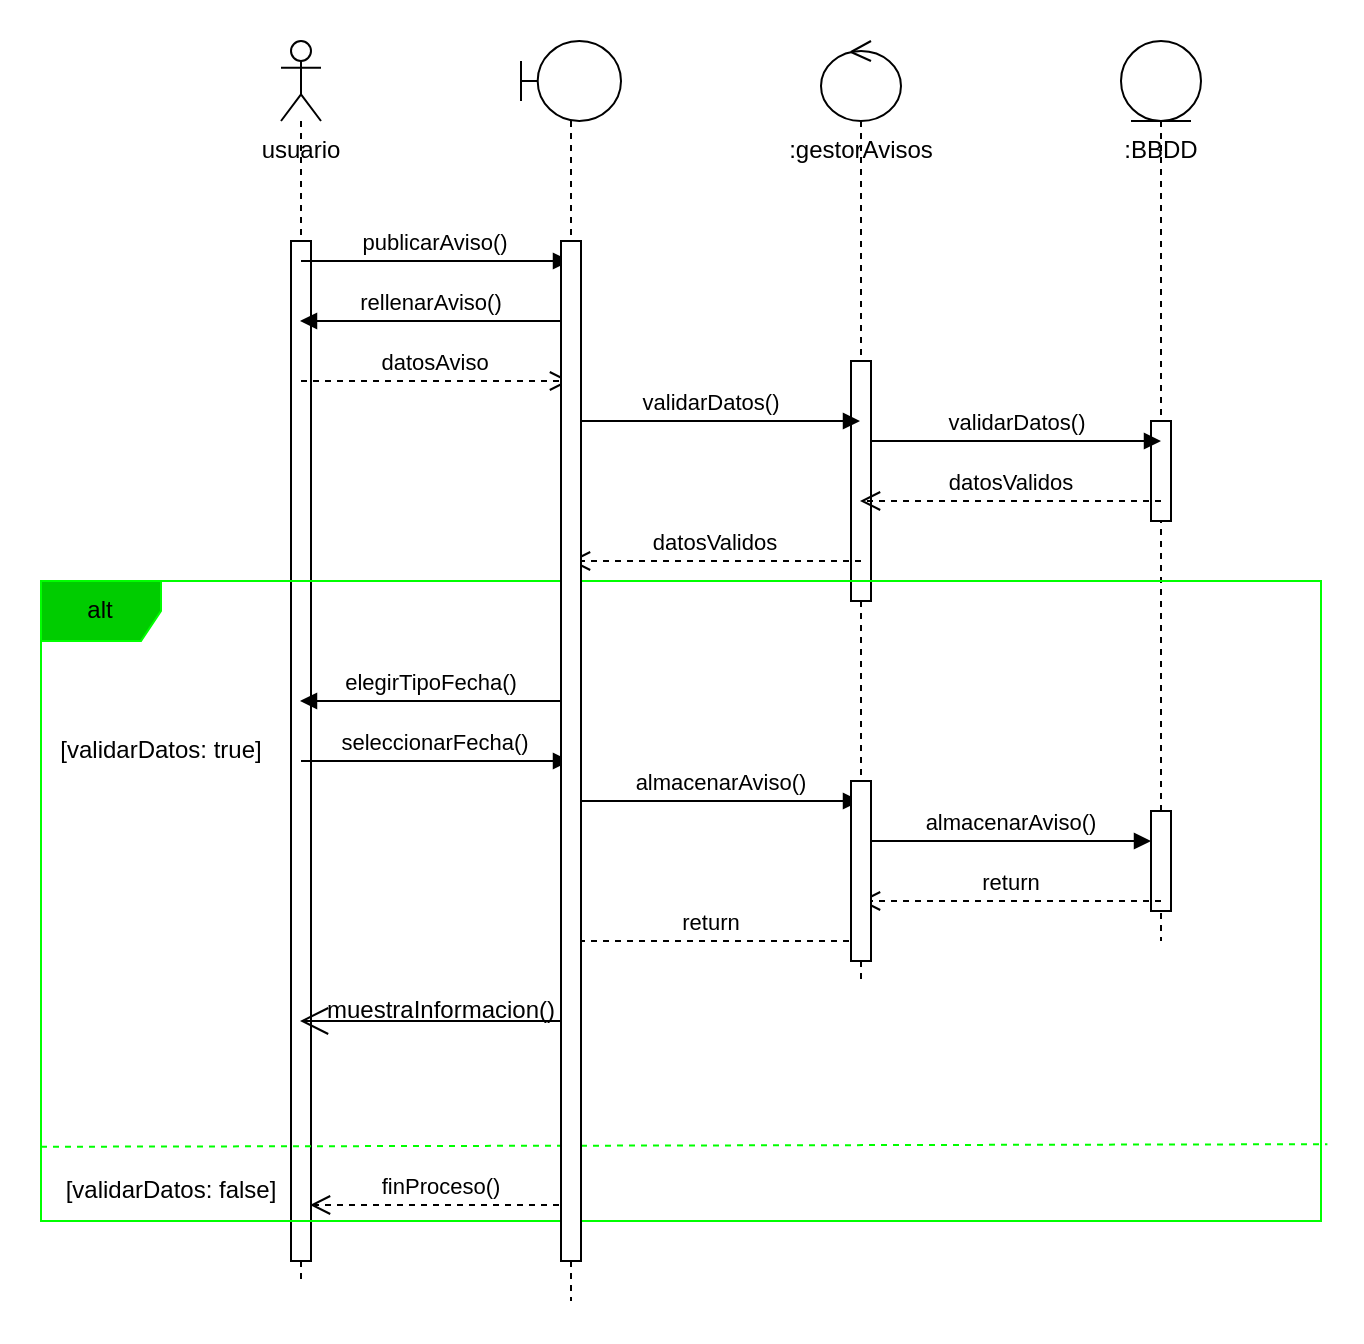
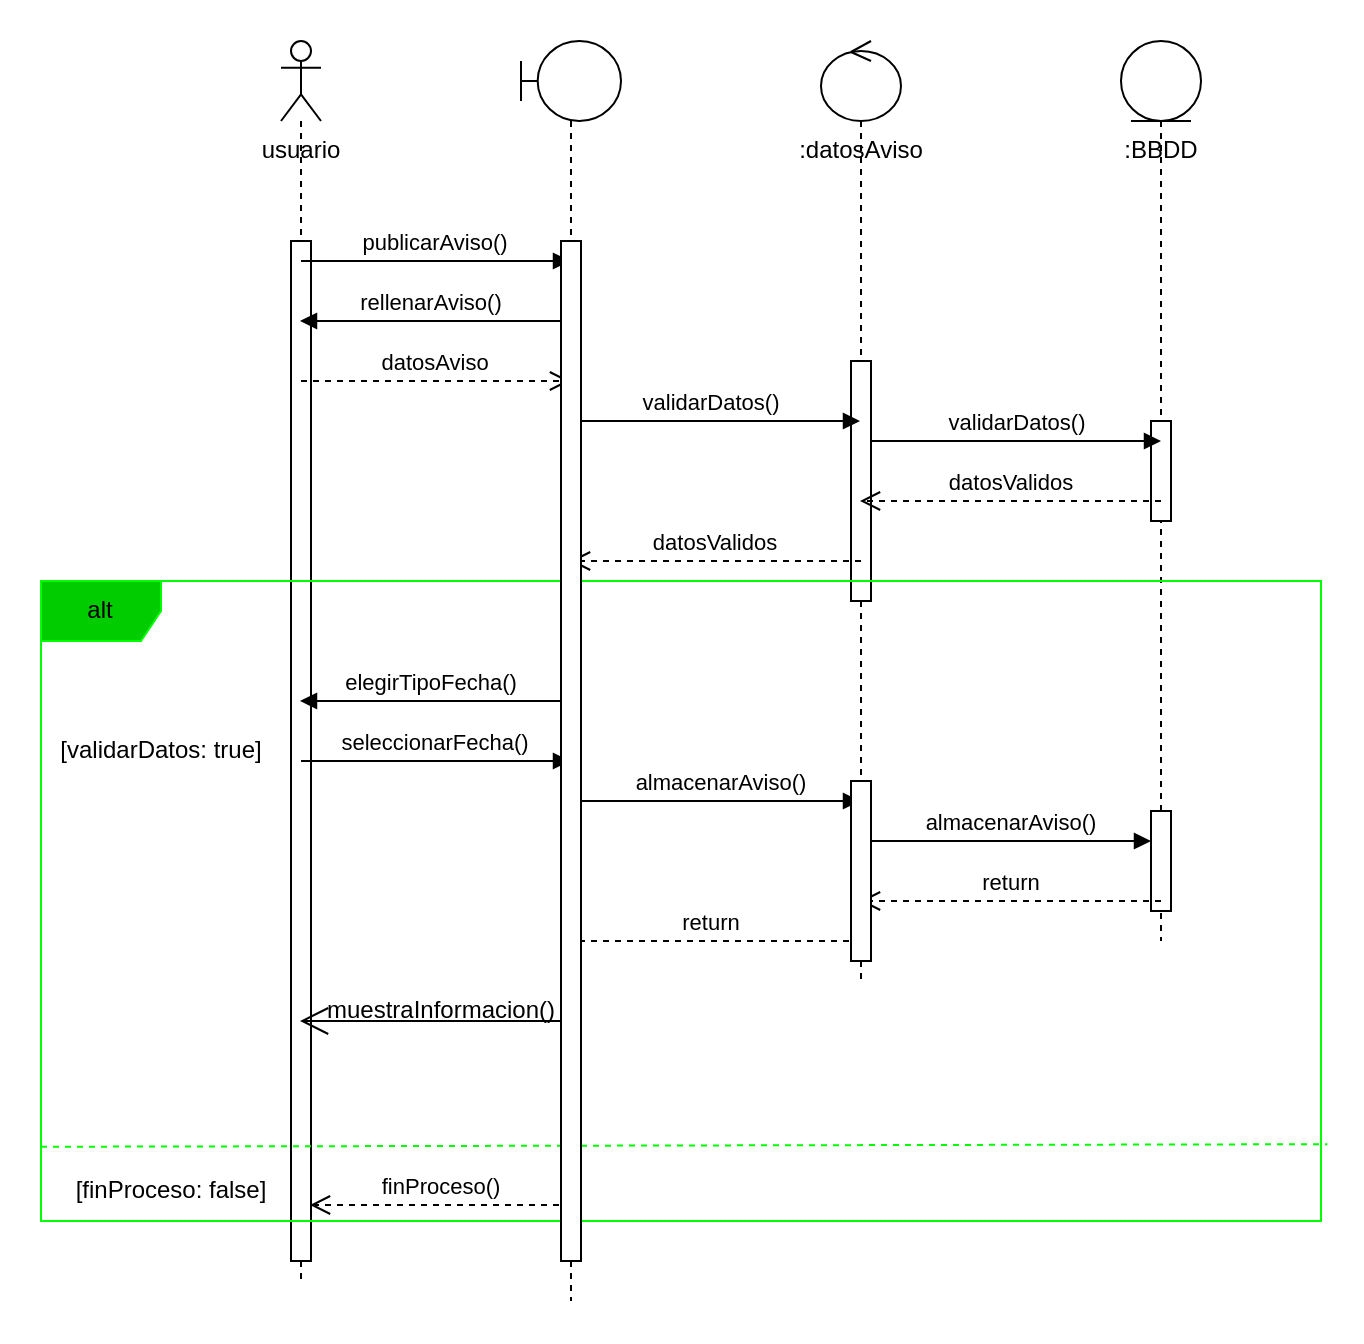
(862, 151) -> (862, 151)
(172, 1191) -> (172, 1191)
